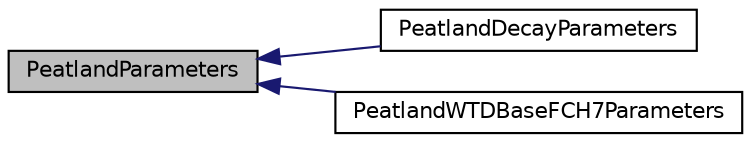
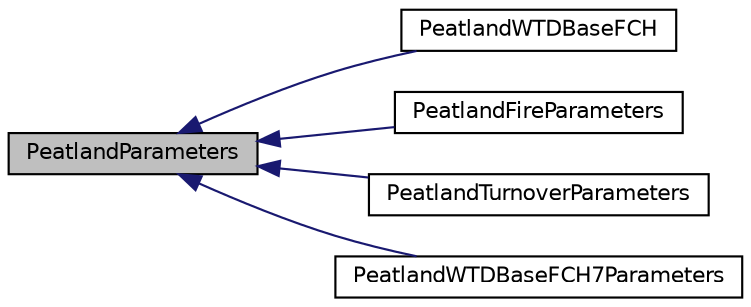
(539, 30) -> (539, 30)
none -> (539, 113)
none -> (539, 195)
